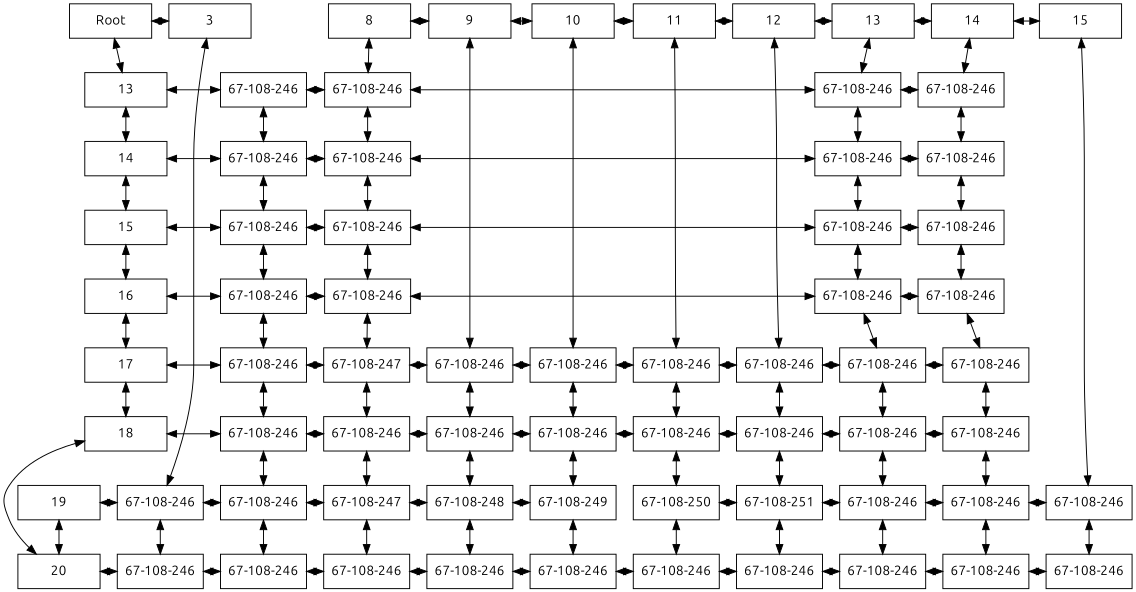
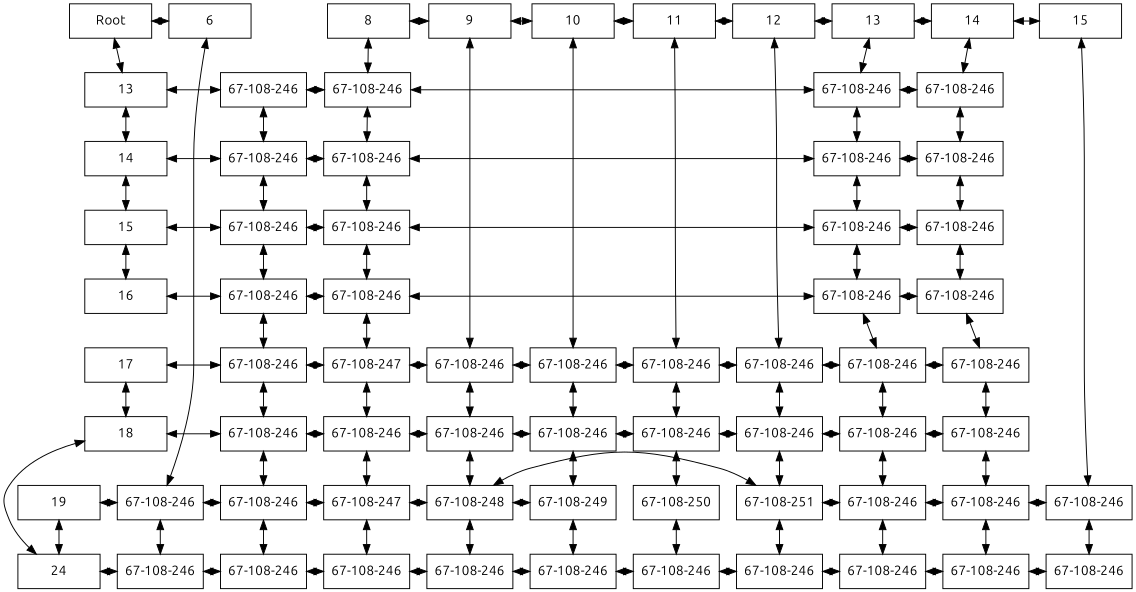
(210, 21) -> (210, 21)
(126, 331) -> none
(729, 503) -> (625, 452)
(59, 571) -> (59, 571)
